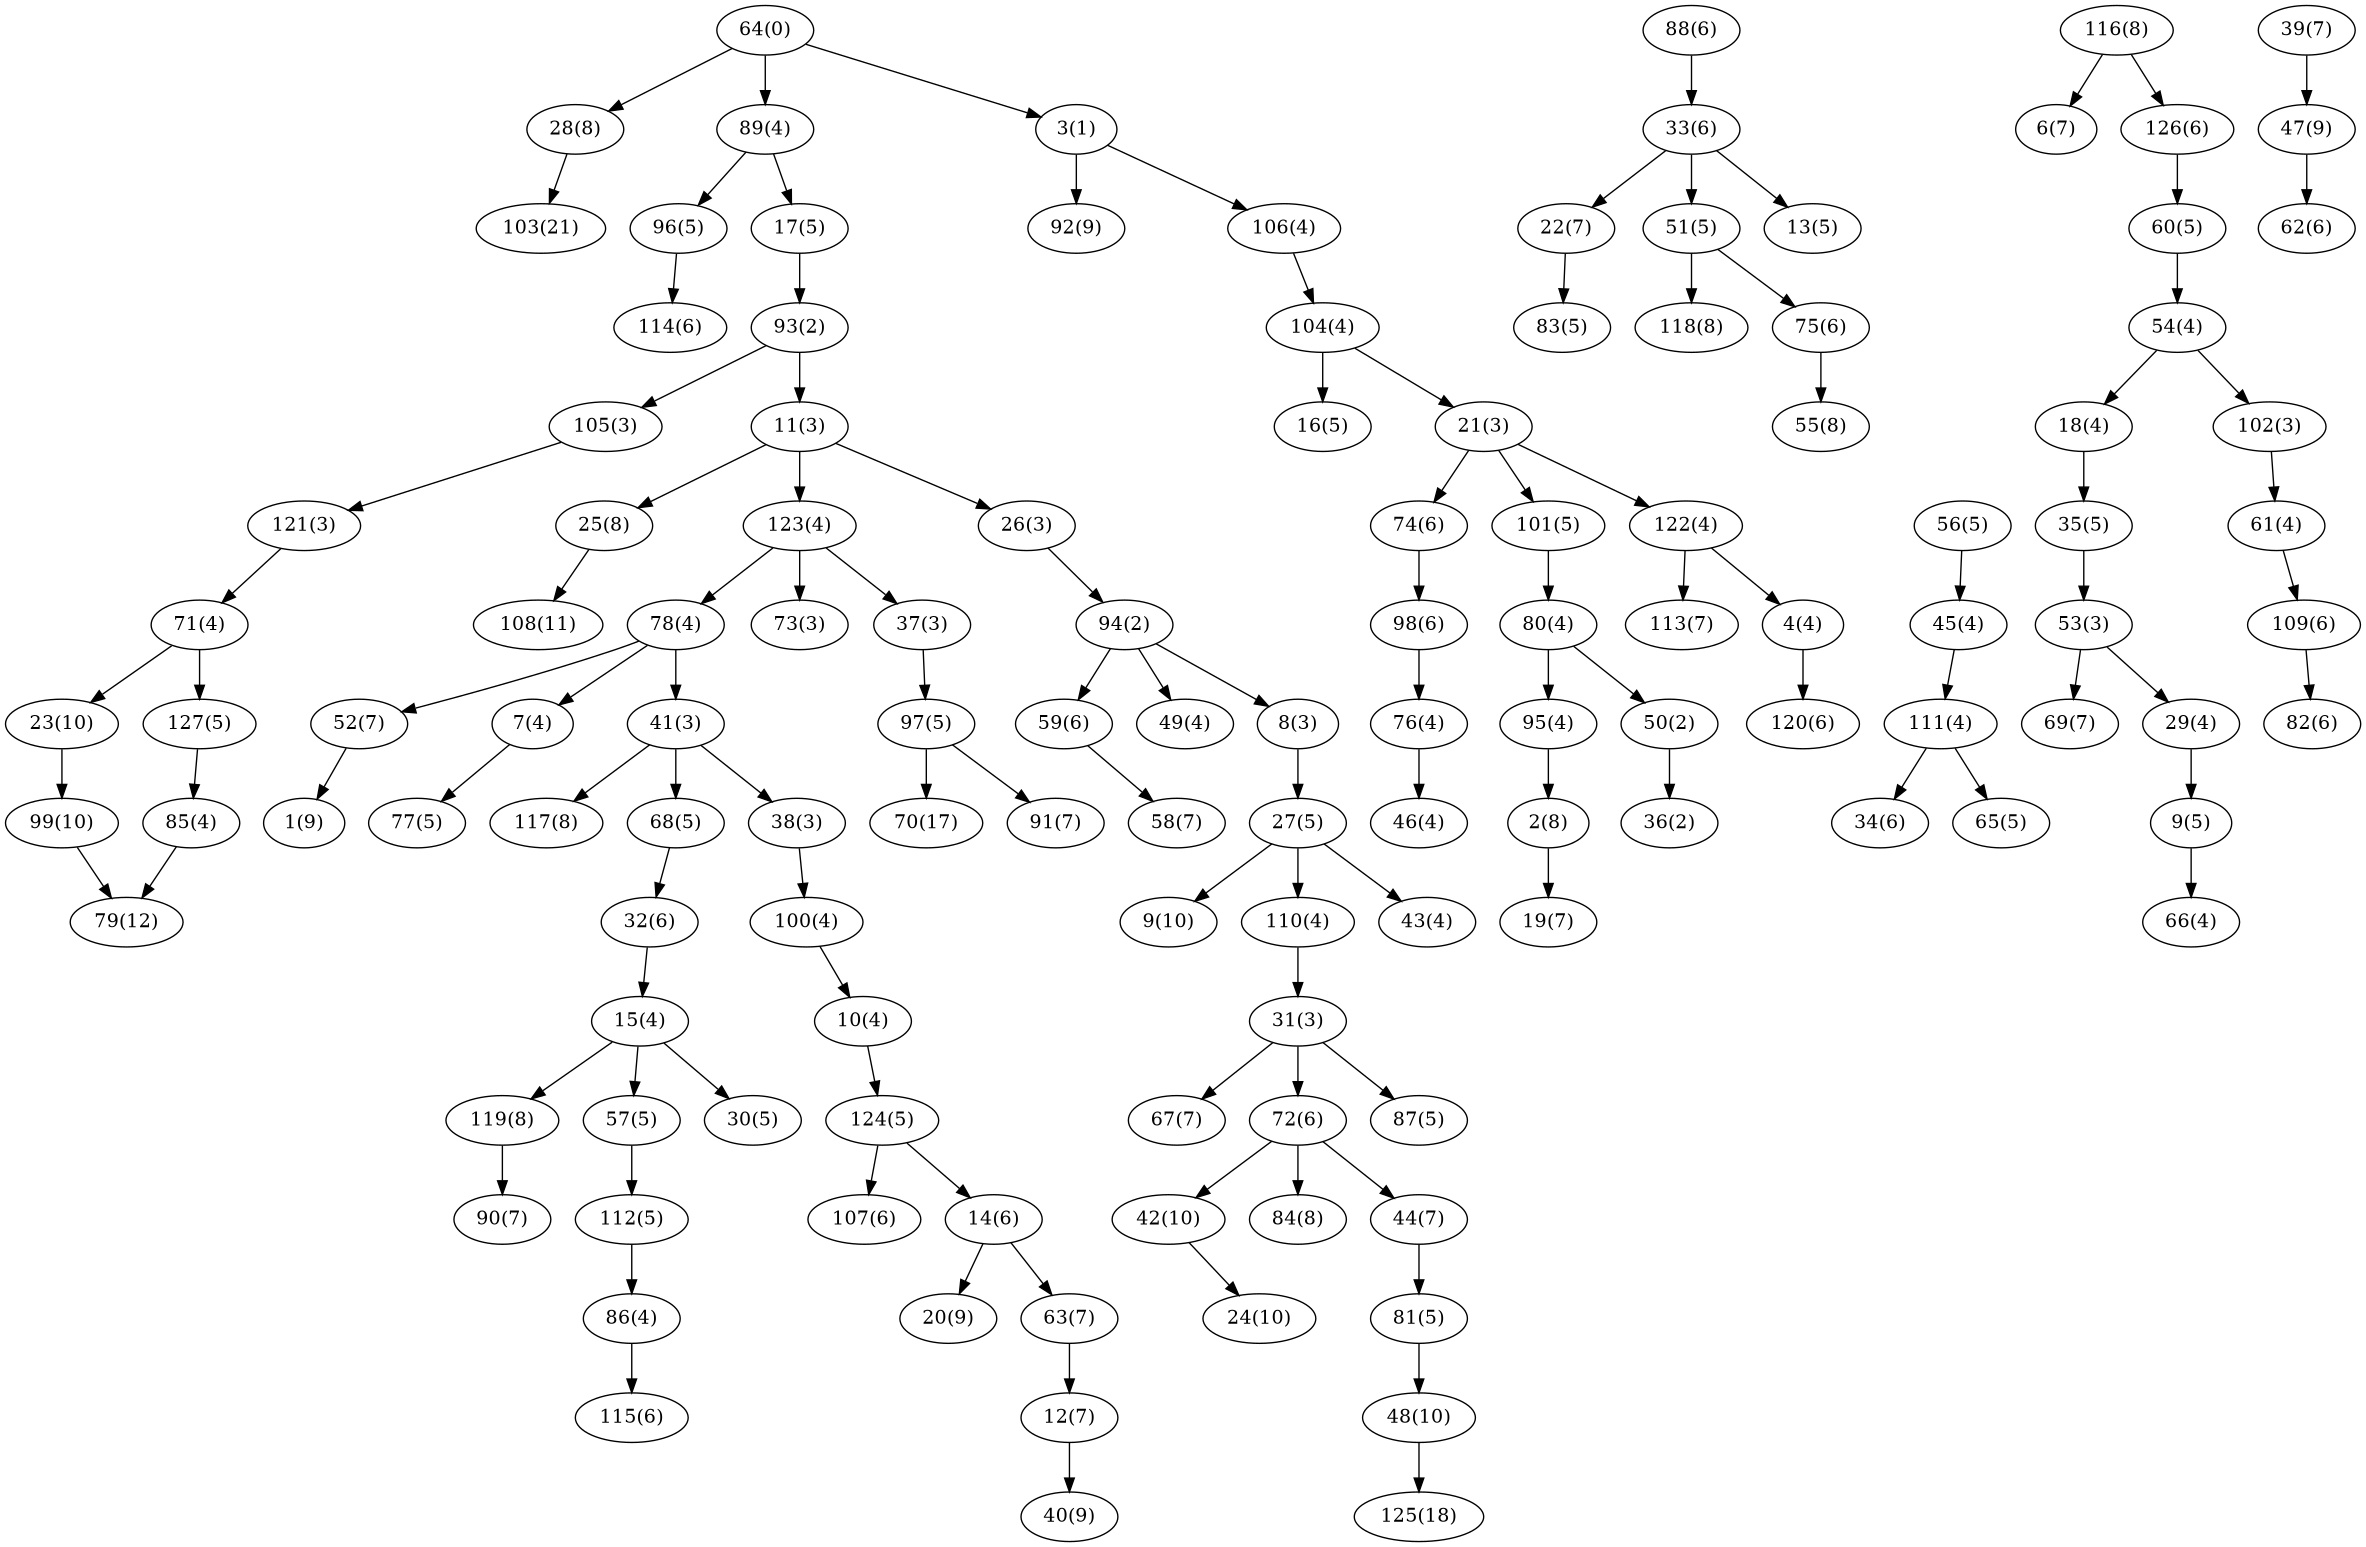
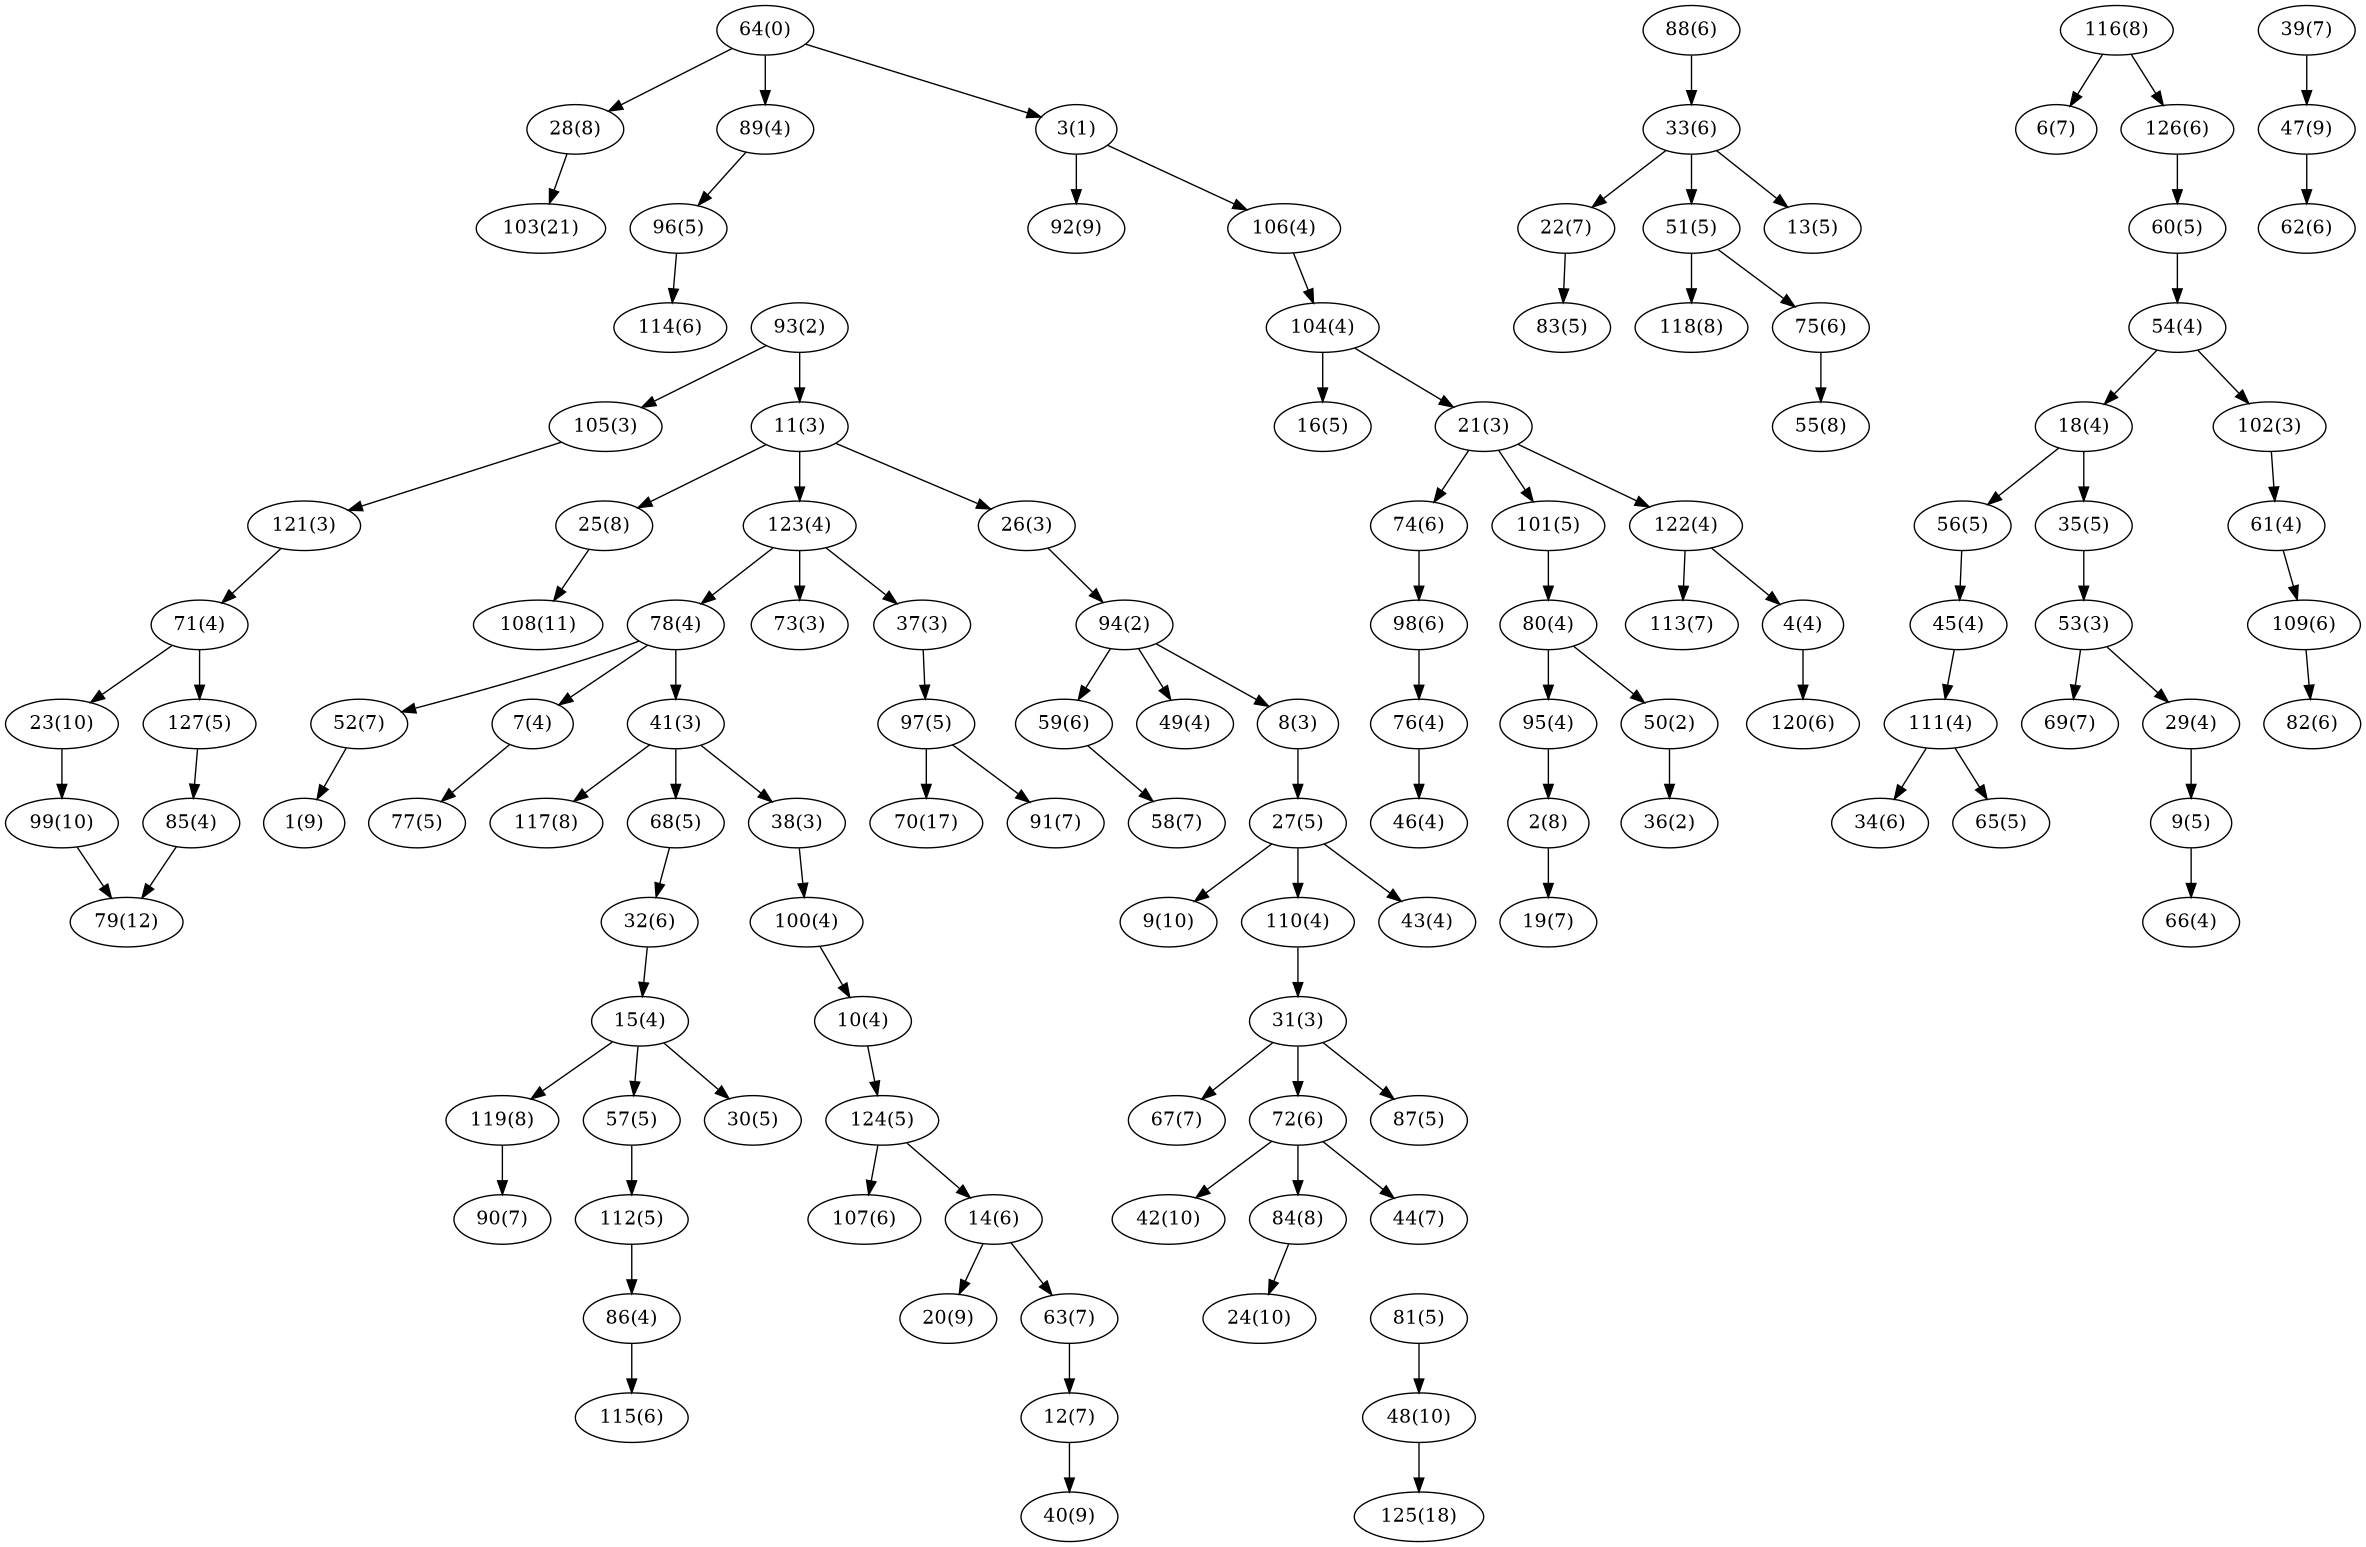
(800, 228) -> none
none -> (2029, 472)
(1419, 1262) -> none
(1209, 1264) -> (1281, 1263)
